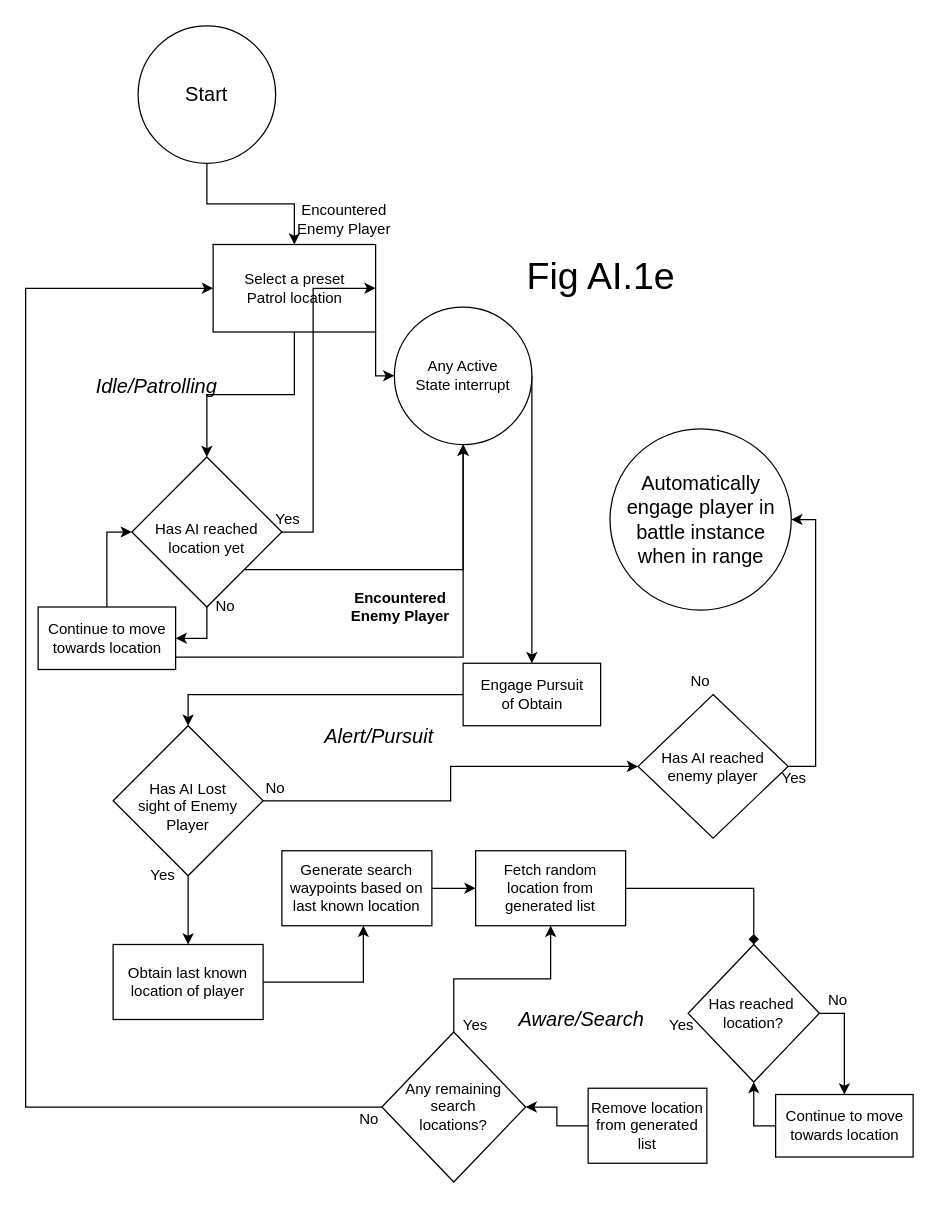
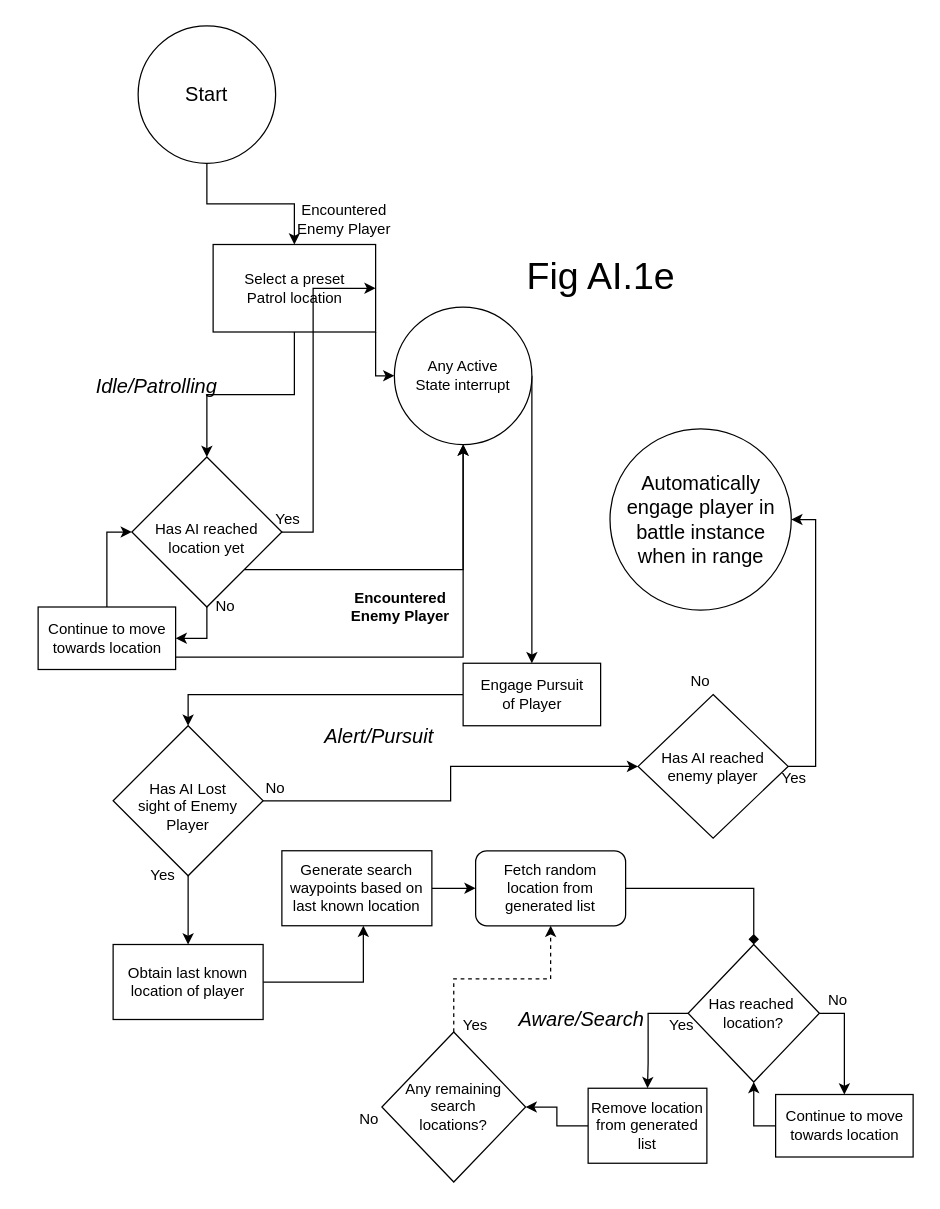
(533, 694) -> (533, 694)
(26, 787) -> none
(551, 888) -> (551, 888)
(499, 979) -> (499, 979)
none -> (648, 1026)
